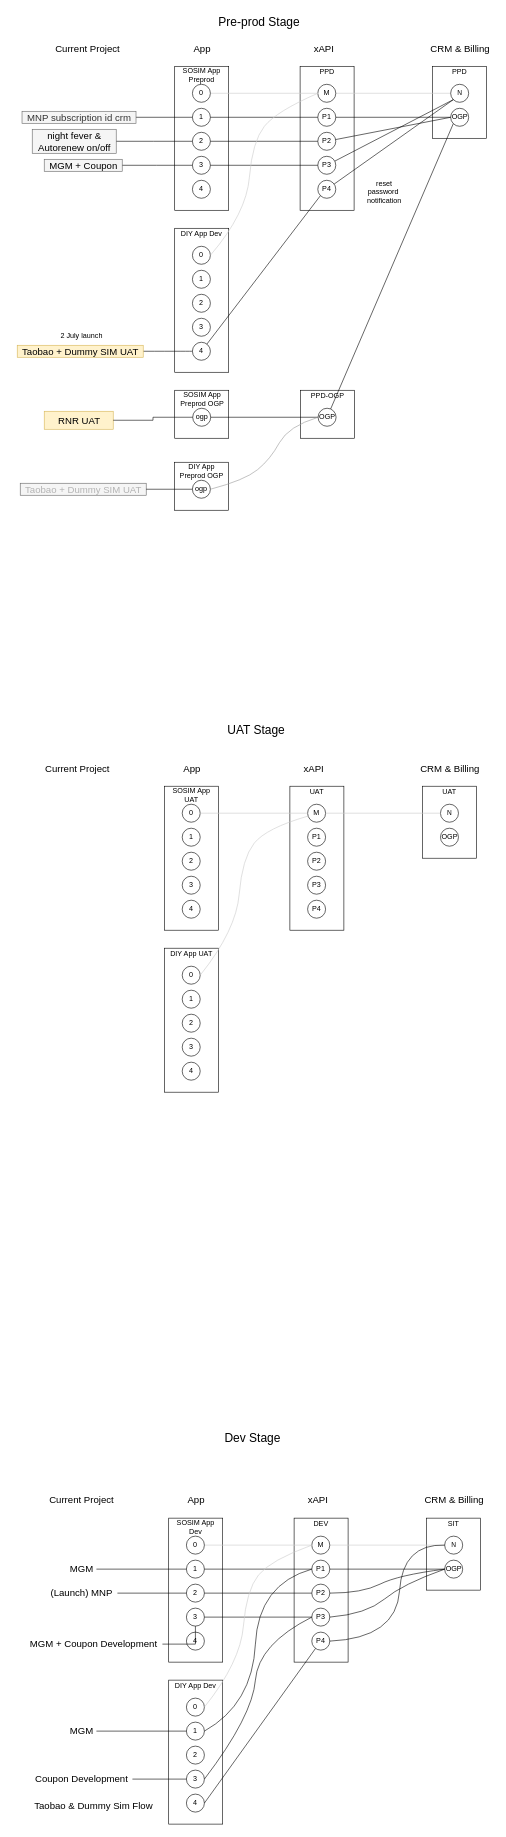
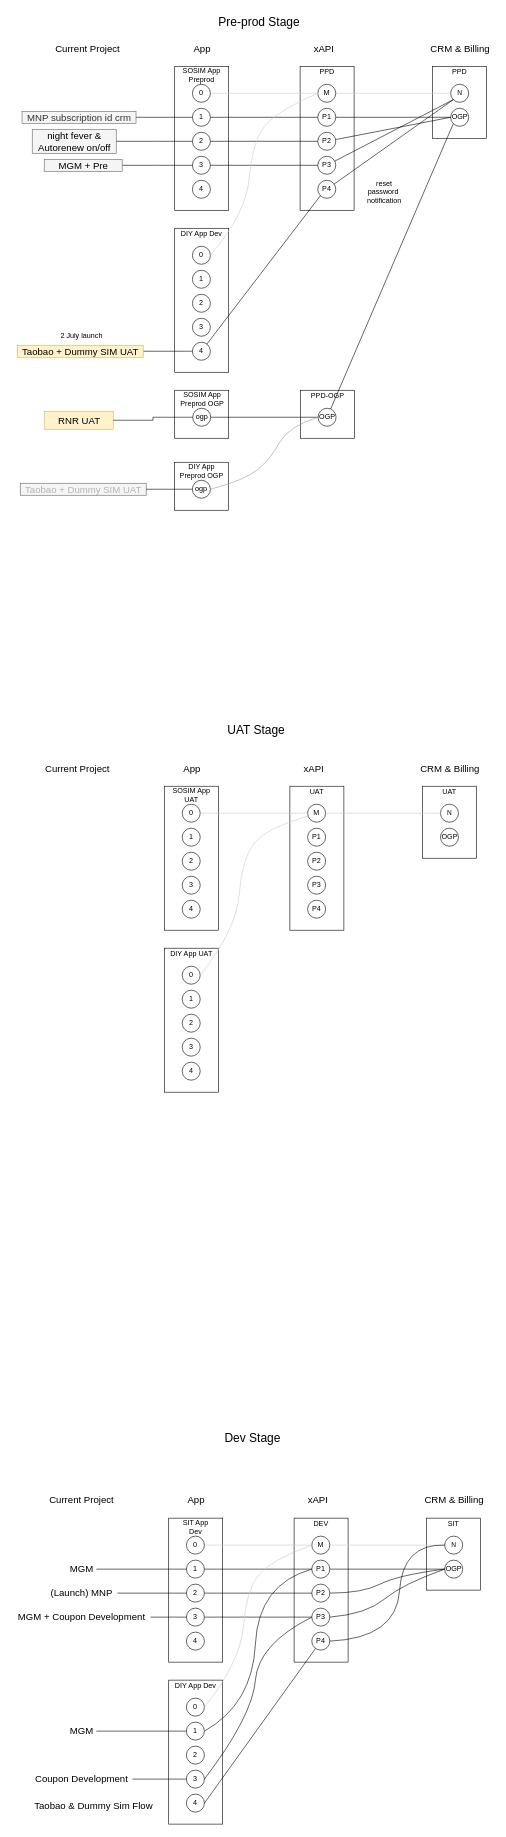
(83, 165) -> (83, 165)
(196, 1527) -> (196, 1527)
(93, 1644) -> (81, 1617)
